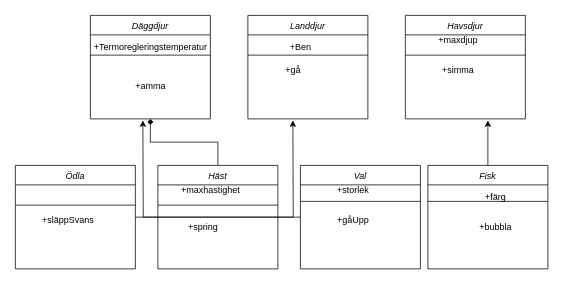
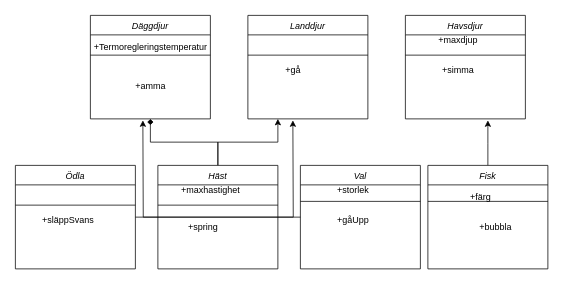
(300, 48) -> none
none -> (278, 142)
(495, 198) -> (480, 198)
